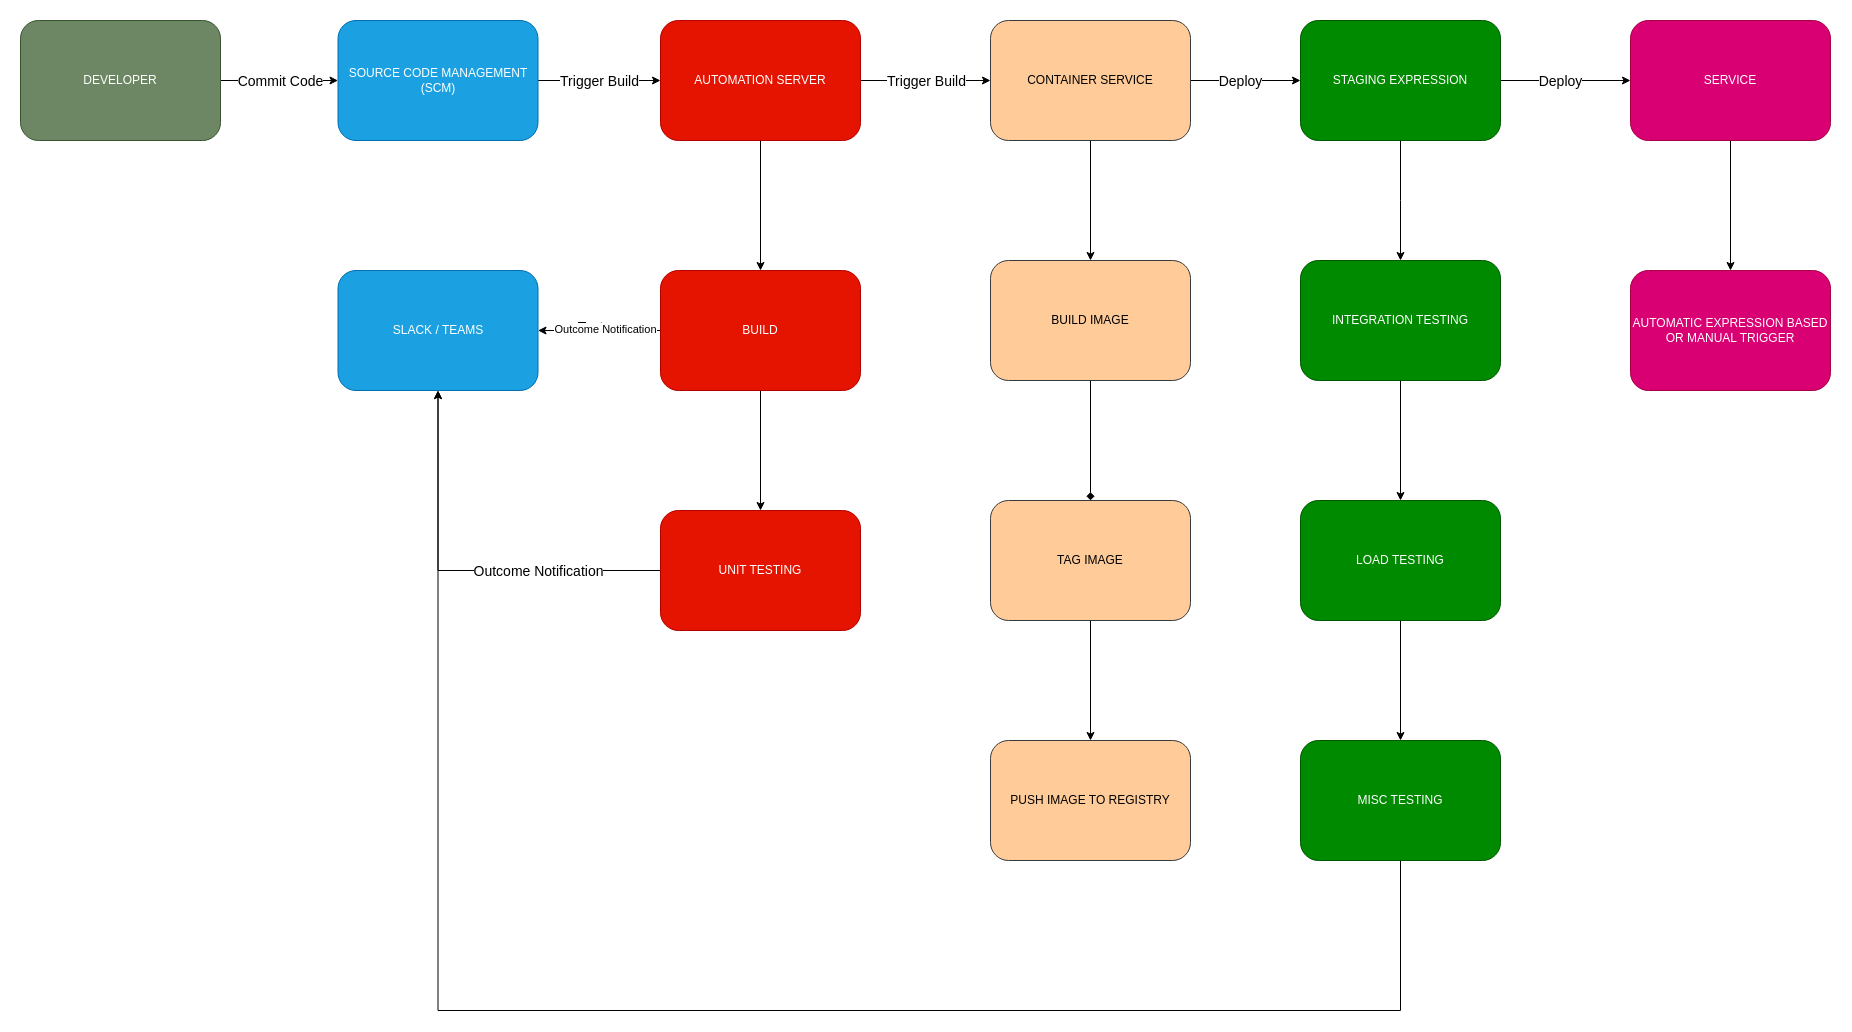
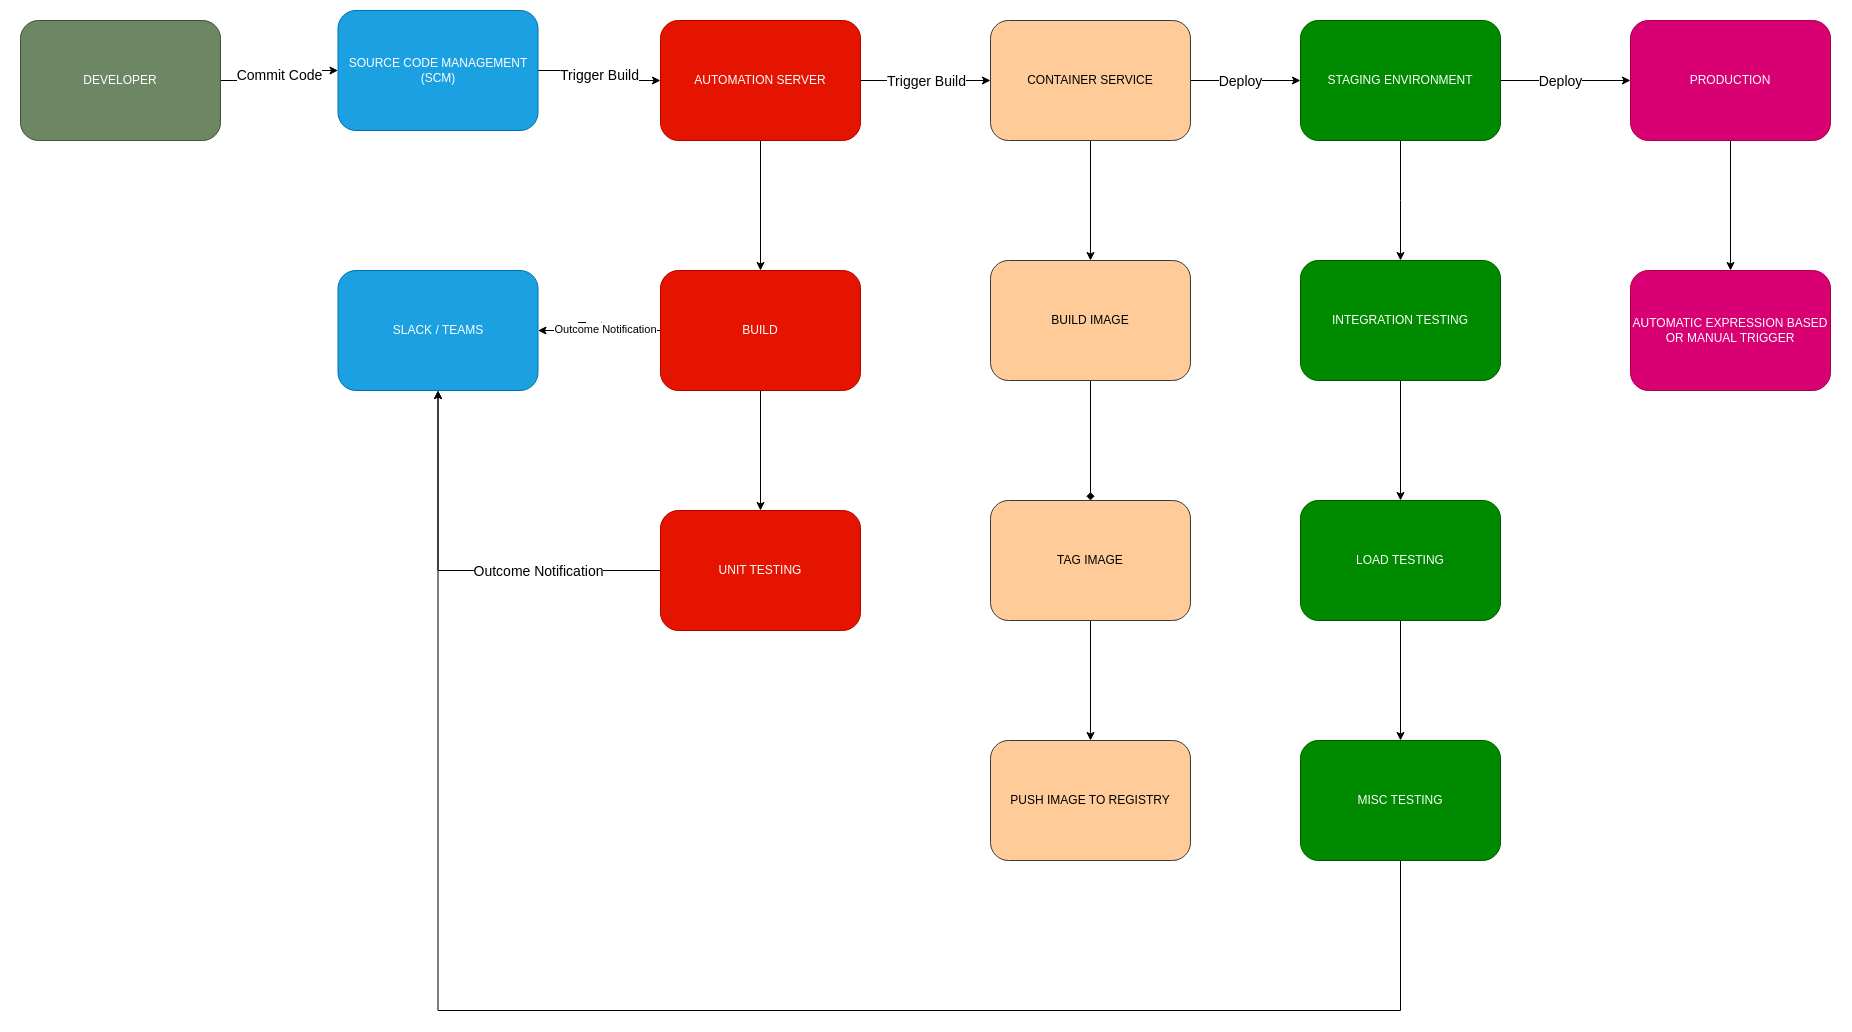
(438, 81) -> (438, 71)
(1401, 81) -> (1401, 81)
(1731, 81) -> (1731, 81)
